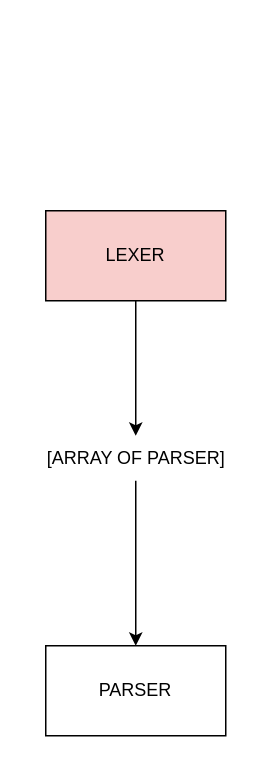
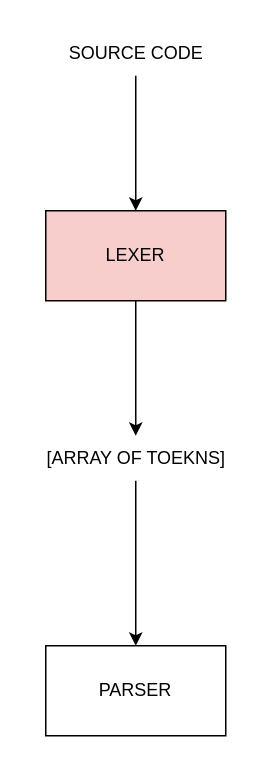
none -> (136, 53)
none -> (136, 138)
(137, 458) -> (137, 458)
